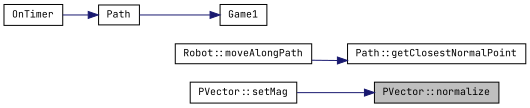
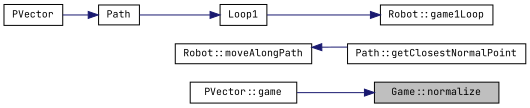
(33, 15) -> (33, 15)
(243, 15) -> (243, 15)
none -> (437, 15)
(325, 60) -> (335, 47)
(243, 93) -> (243, 93)
(437, 93) -> (437, 93)
